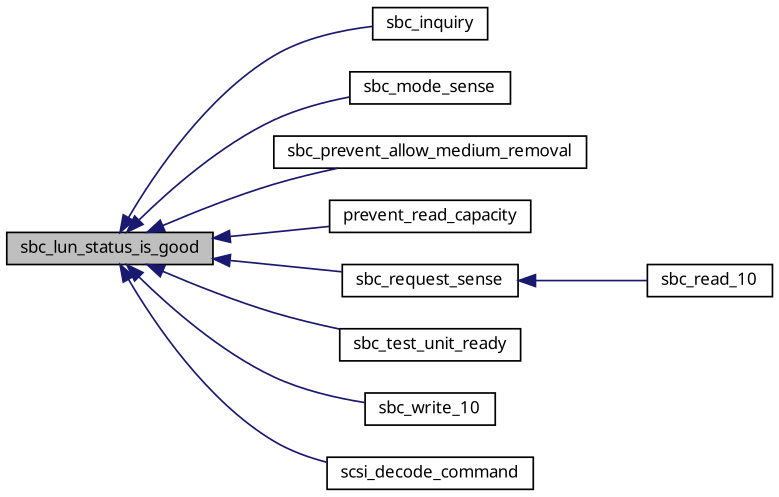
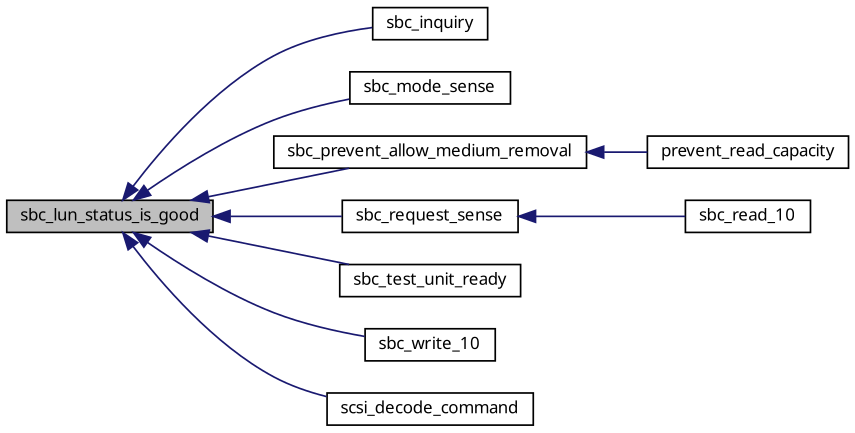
(280, 231) -> (626, 152)
